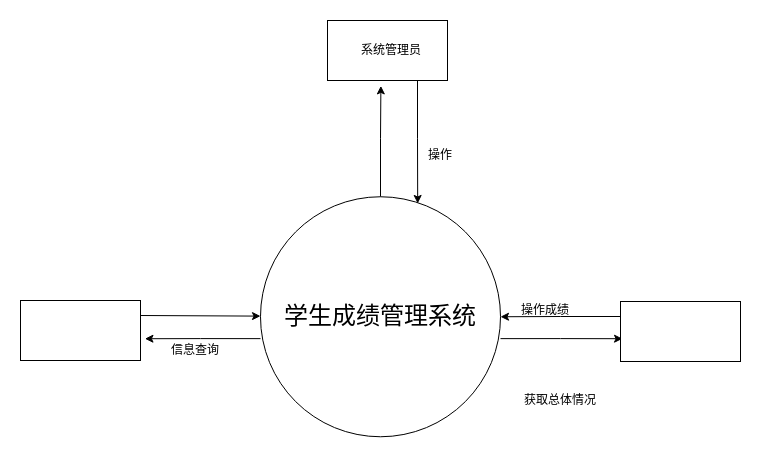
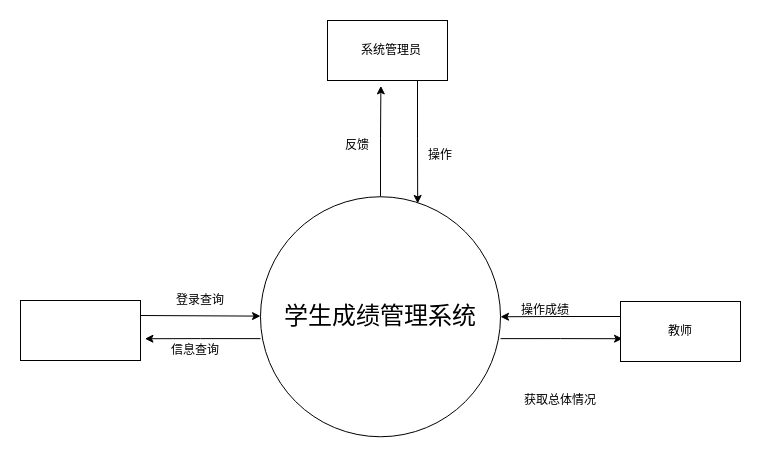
none -> (358, 146)
none -> (201, 301)
none -> (681, 332)
